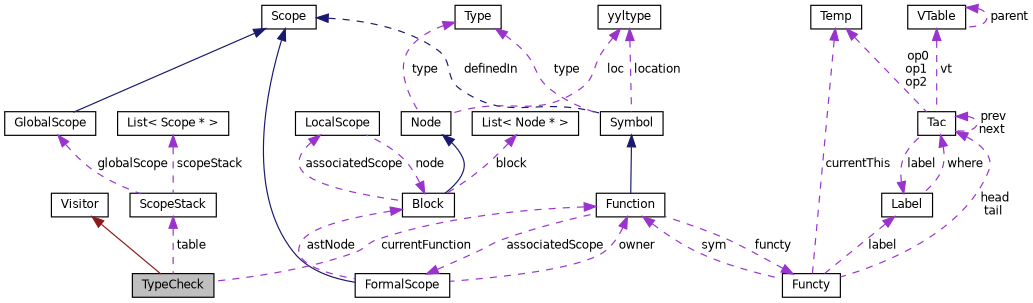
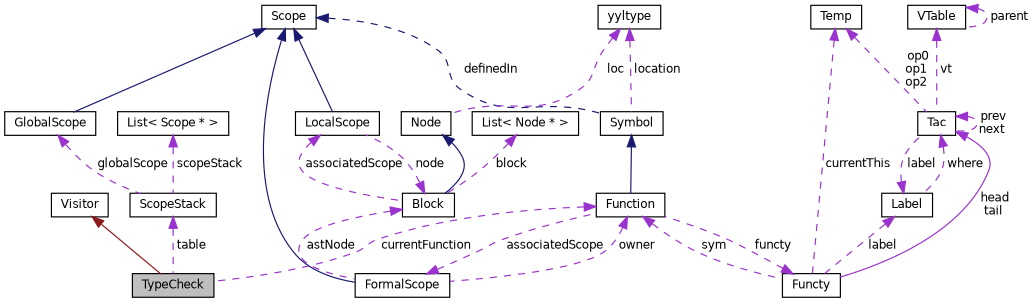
(478, 17) -> none
none -> (316, 76)
(944, 227) -> (944, 227)
